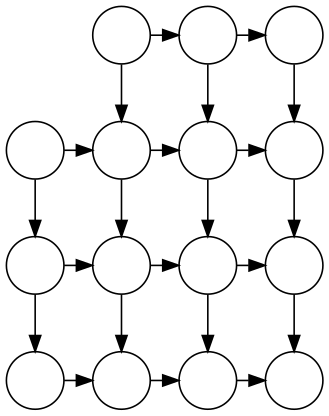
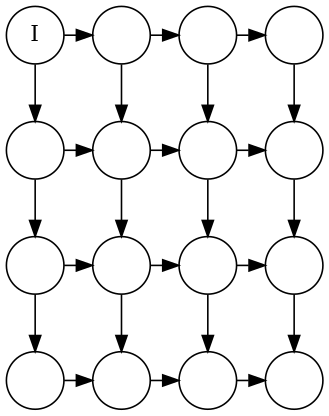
none -> (35, 35)
